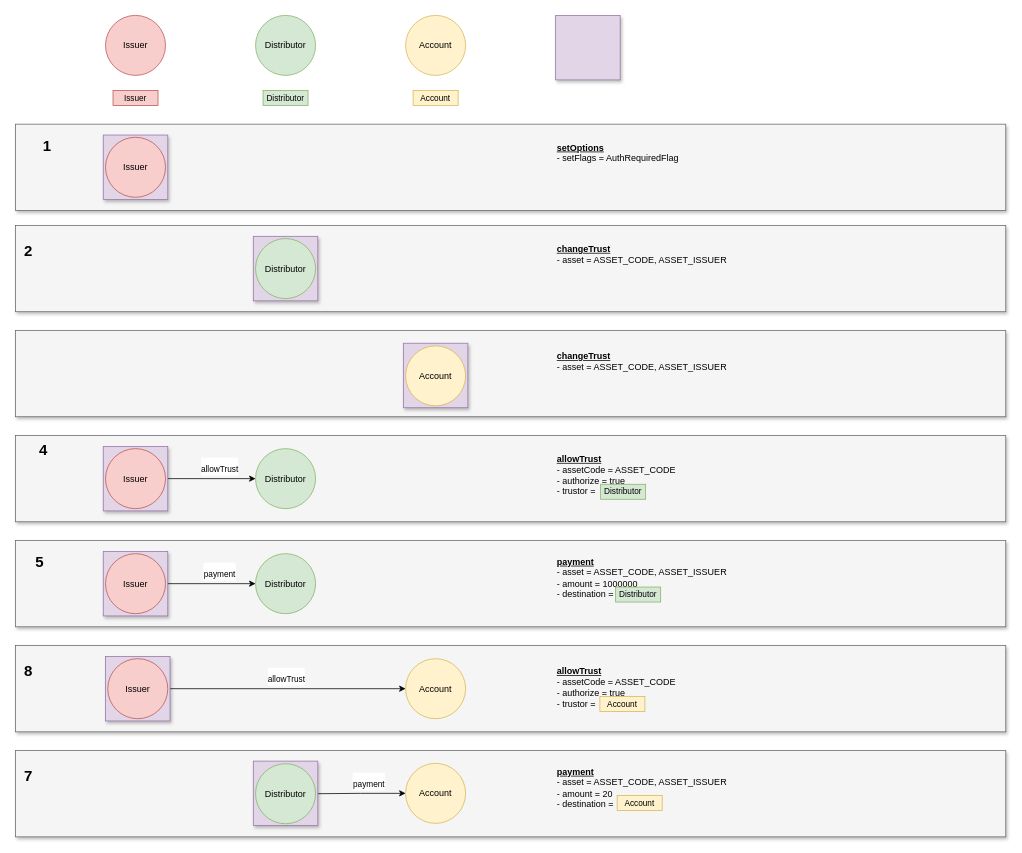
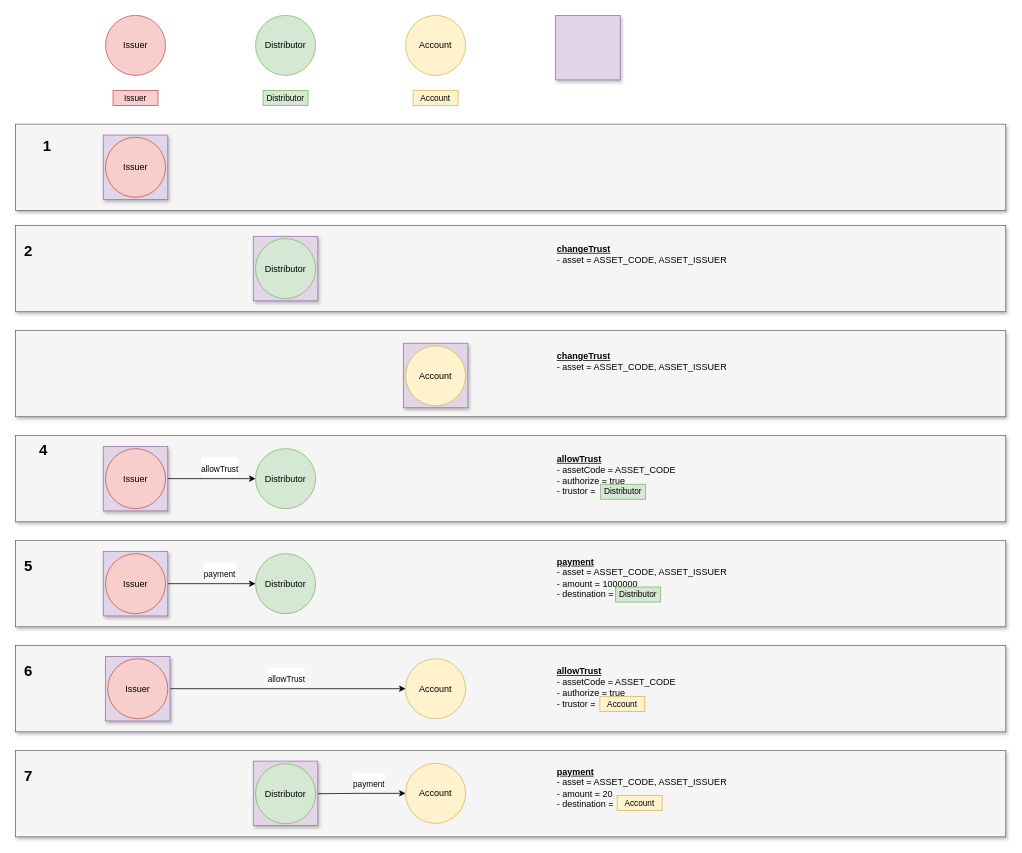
(777, 170) -> none
(57, 561) -> (45, 565)
(27, 670) -> (27, 670)
